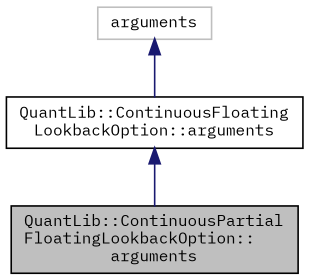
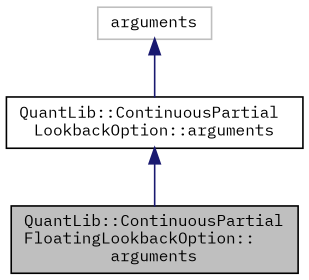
(155, 123) -> (155, 123)
